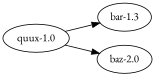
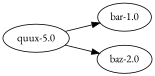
(125, 17) -> (125, 17)
(36, 38) -> (36, 38)
